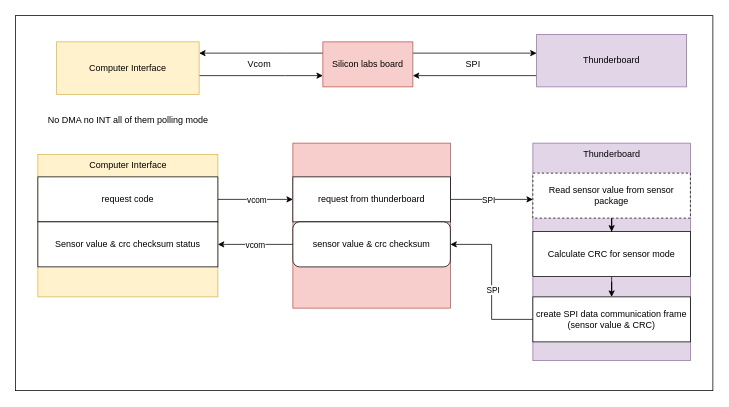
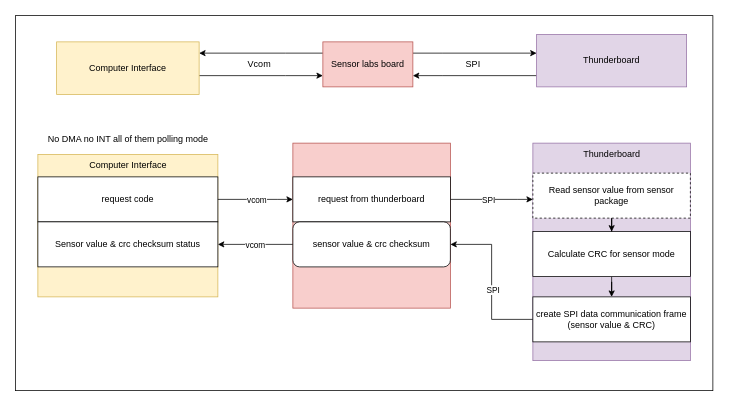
(368, 64) -> (368, 64)
(128, 120) -> (128, 139)
